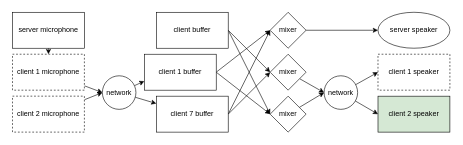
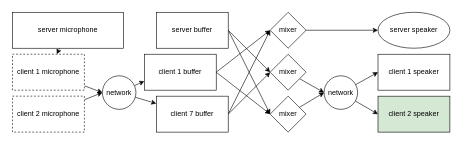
(48, 30) -> (68, 30)
(192, 30) -> (192, 30)
(414, 72) -> (414, 72)
